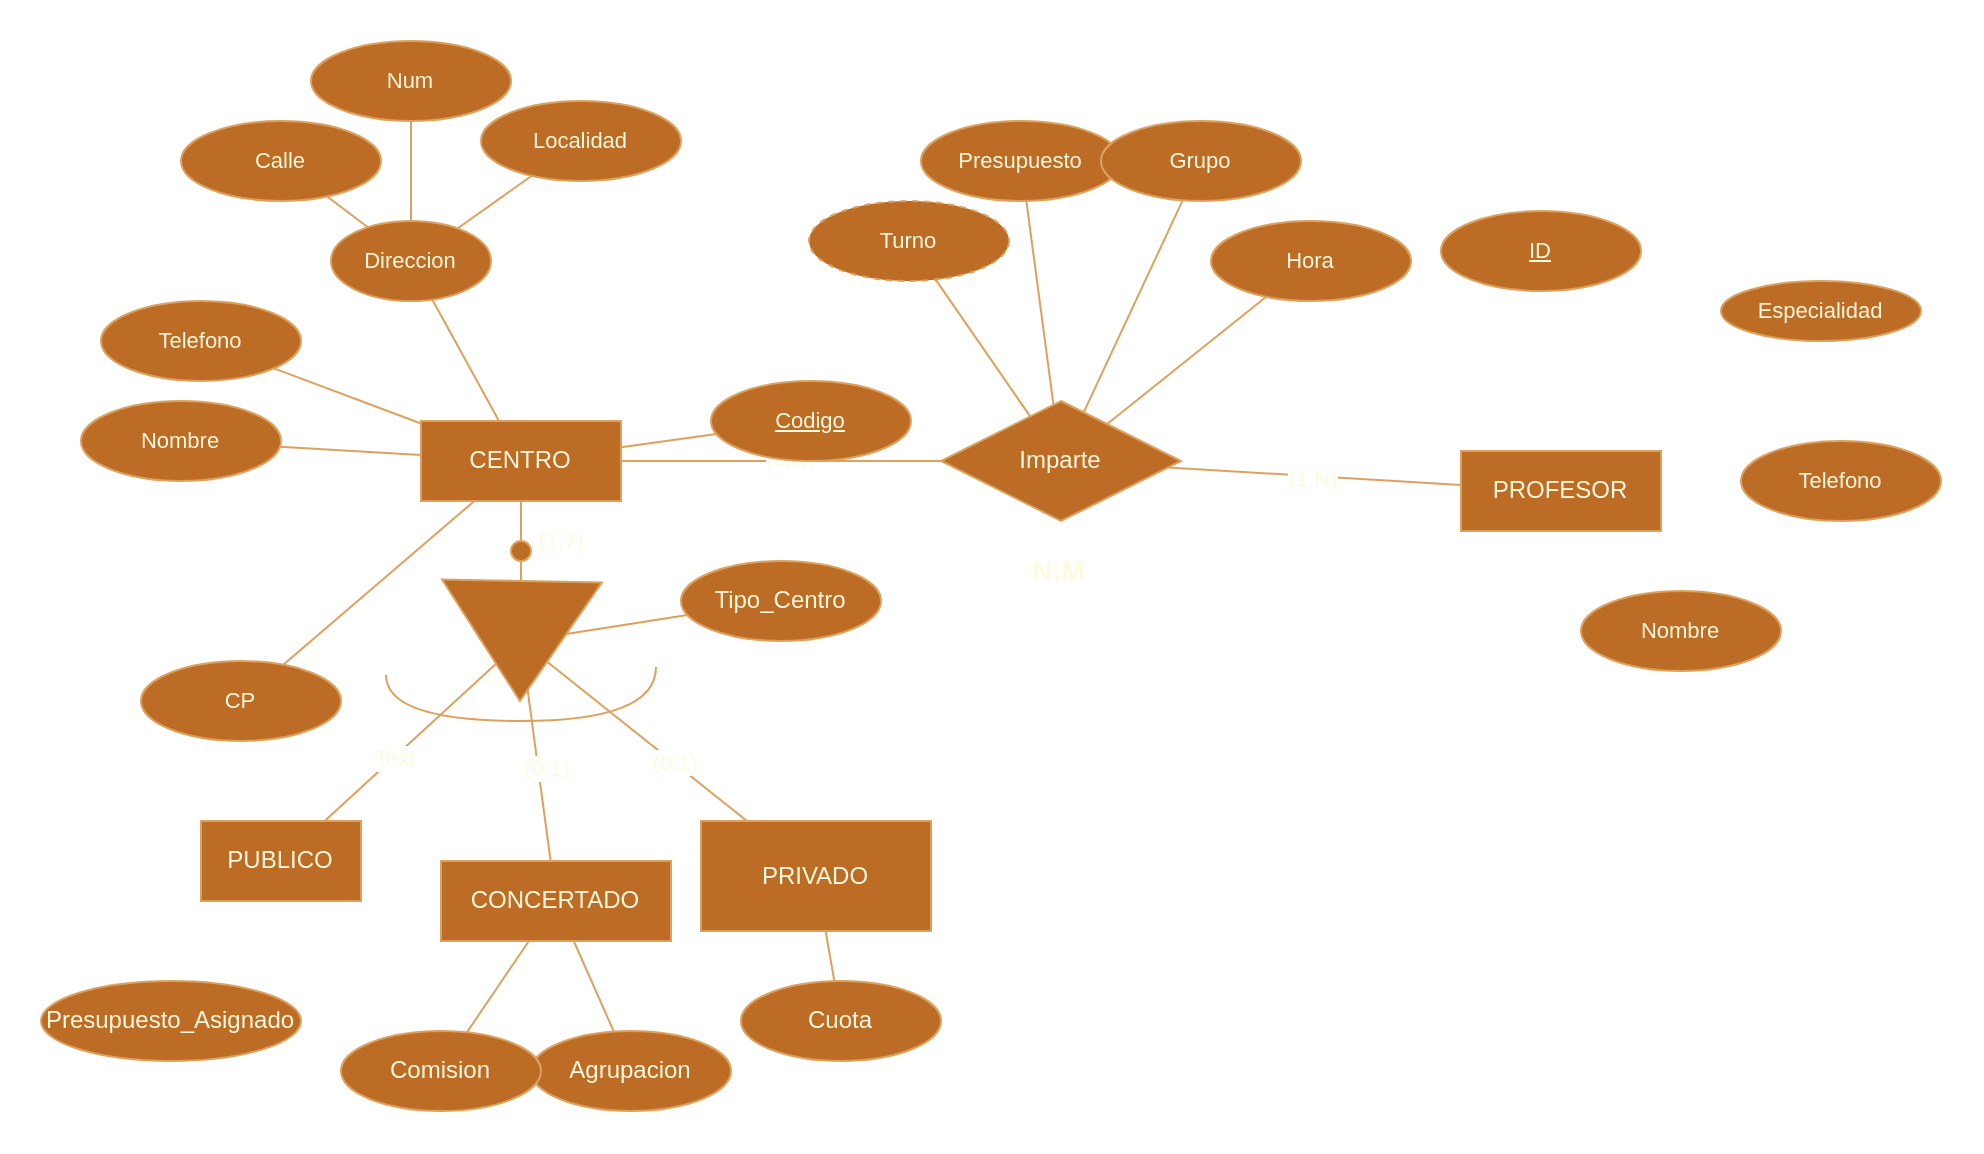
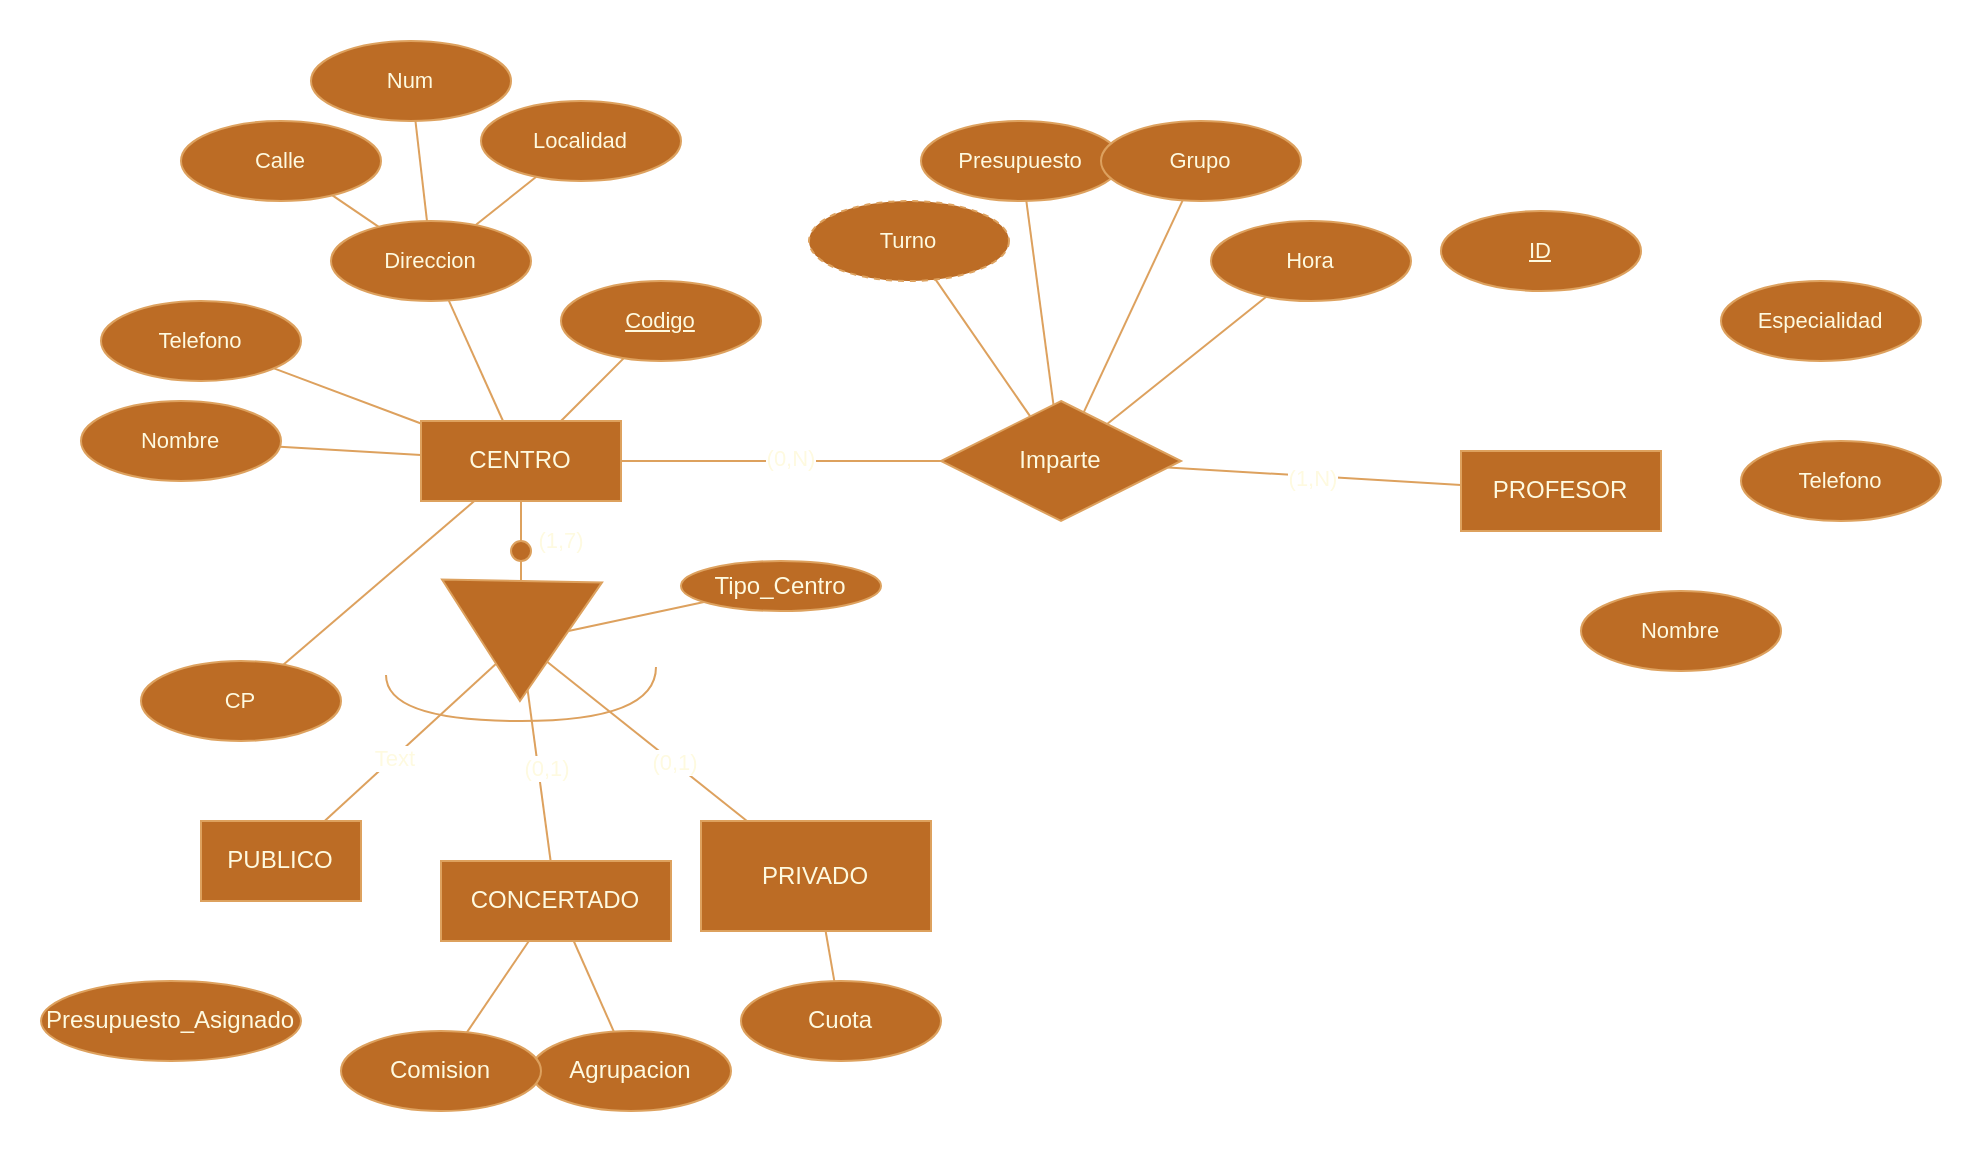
(411, 261) -> (431, 261)
(1821, 311) -> (1821, 321)
(811, 421) -> (661, 321)
(1061, 571) -> none
(781, 601) -> (781, 586)
